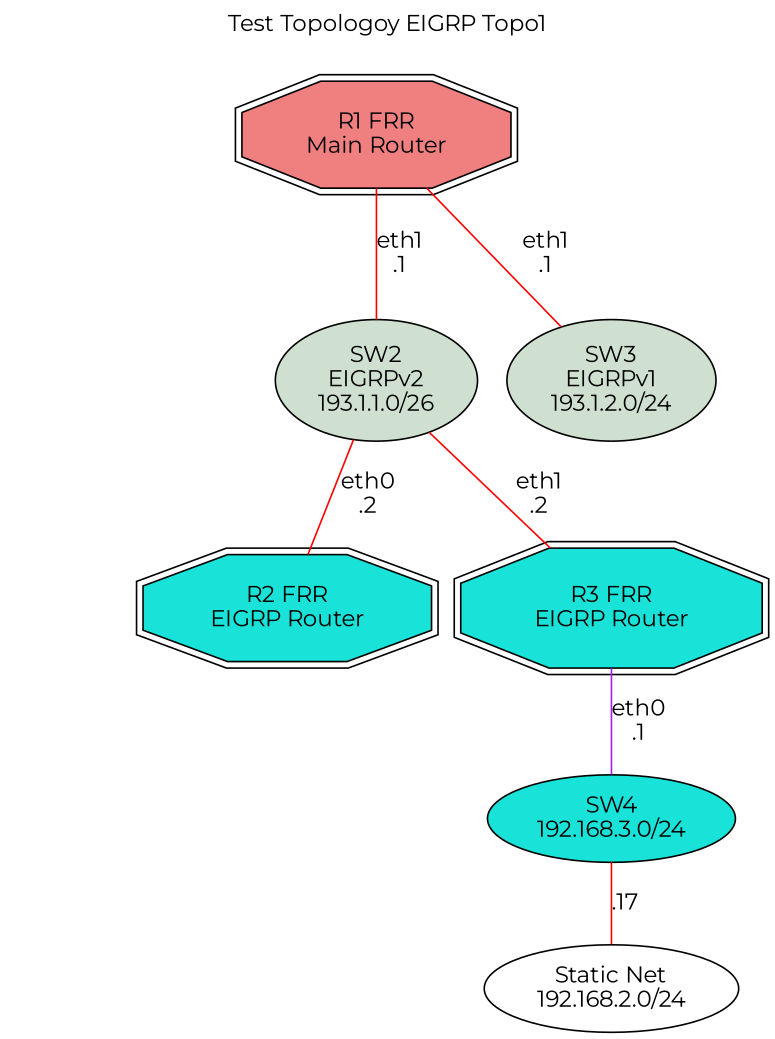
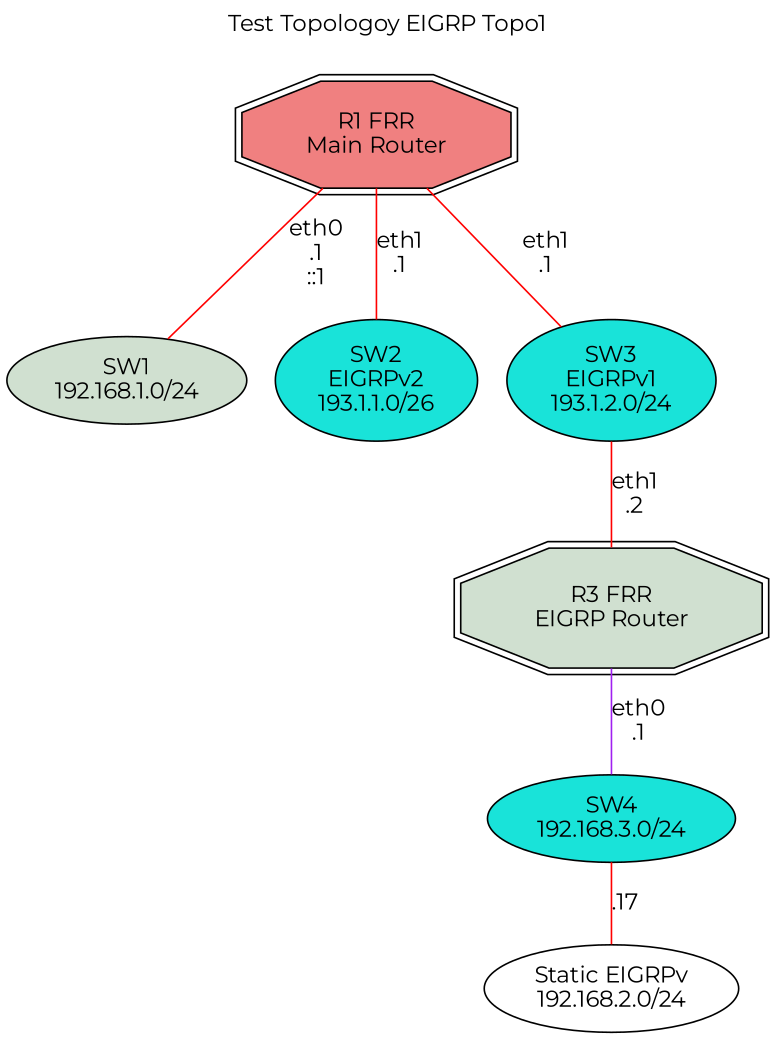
none -> (127, 380)
(376, 380) -> (376, 380)
(611, 380) -> (611, 380)
(490, 490) -> (611, 494)
(287, 608) -> none
(611, 608) -> (611, 608)
(611, 989) -> (611, 989)
